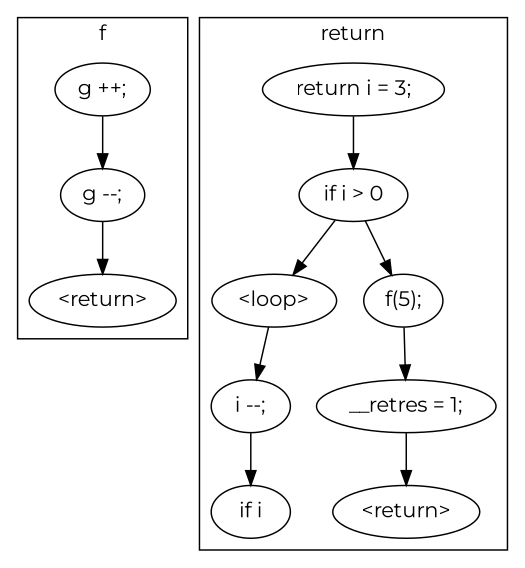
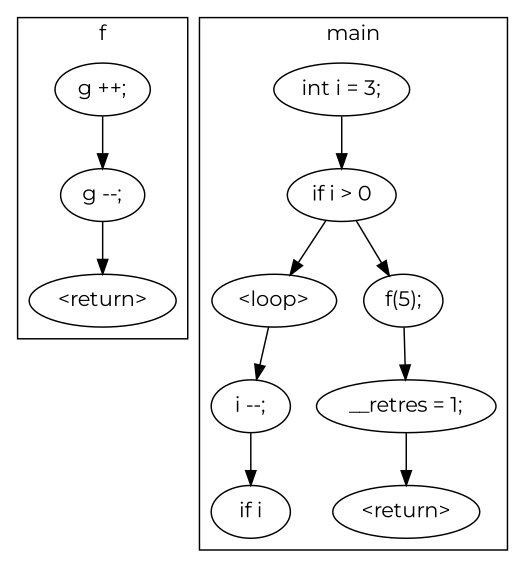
(353, 34) -> (353, 34)
(353, 89) -> (342, 89)
